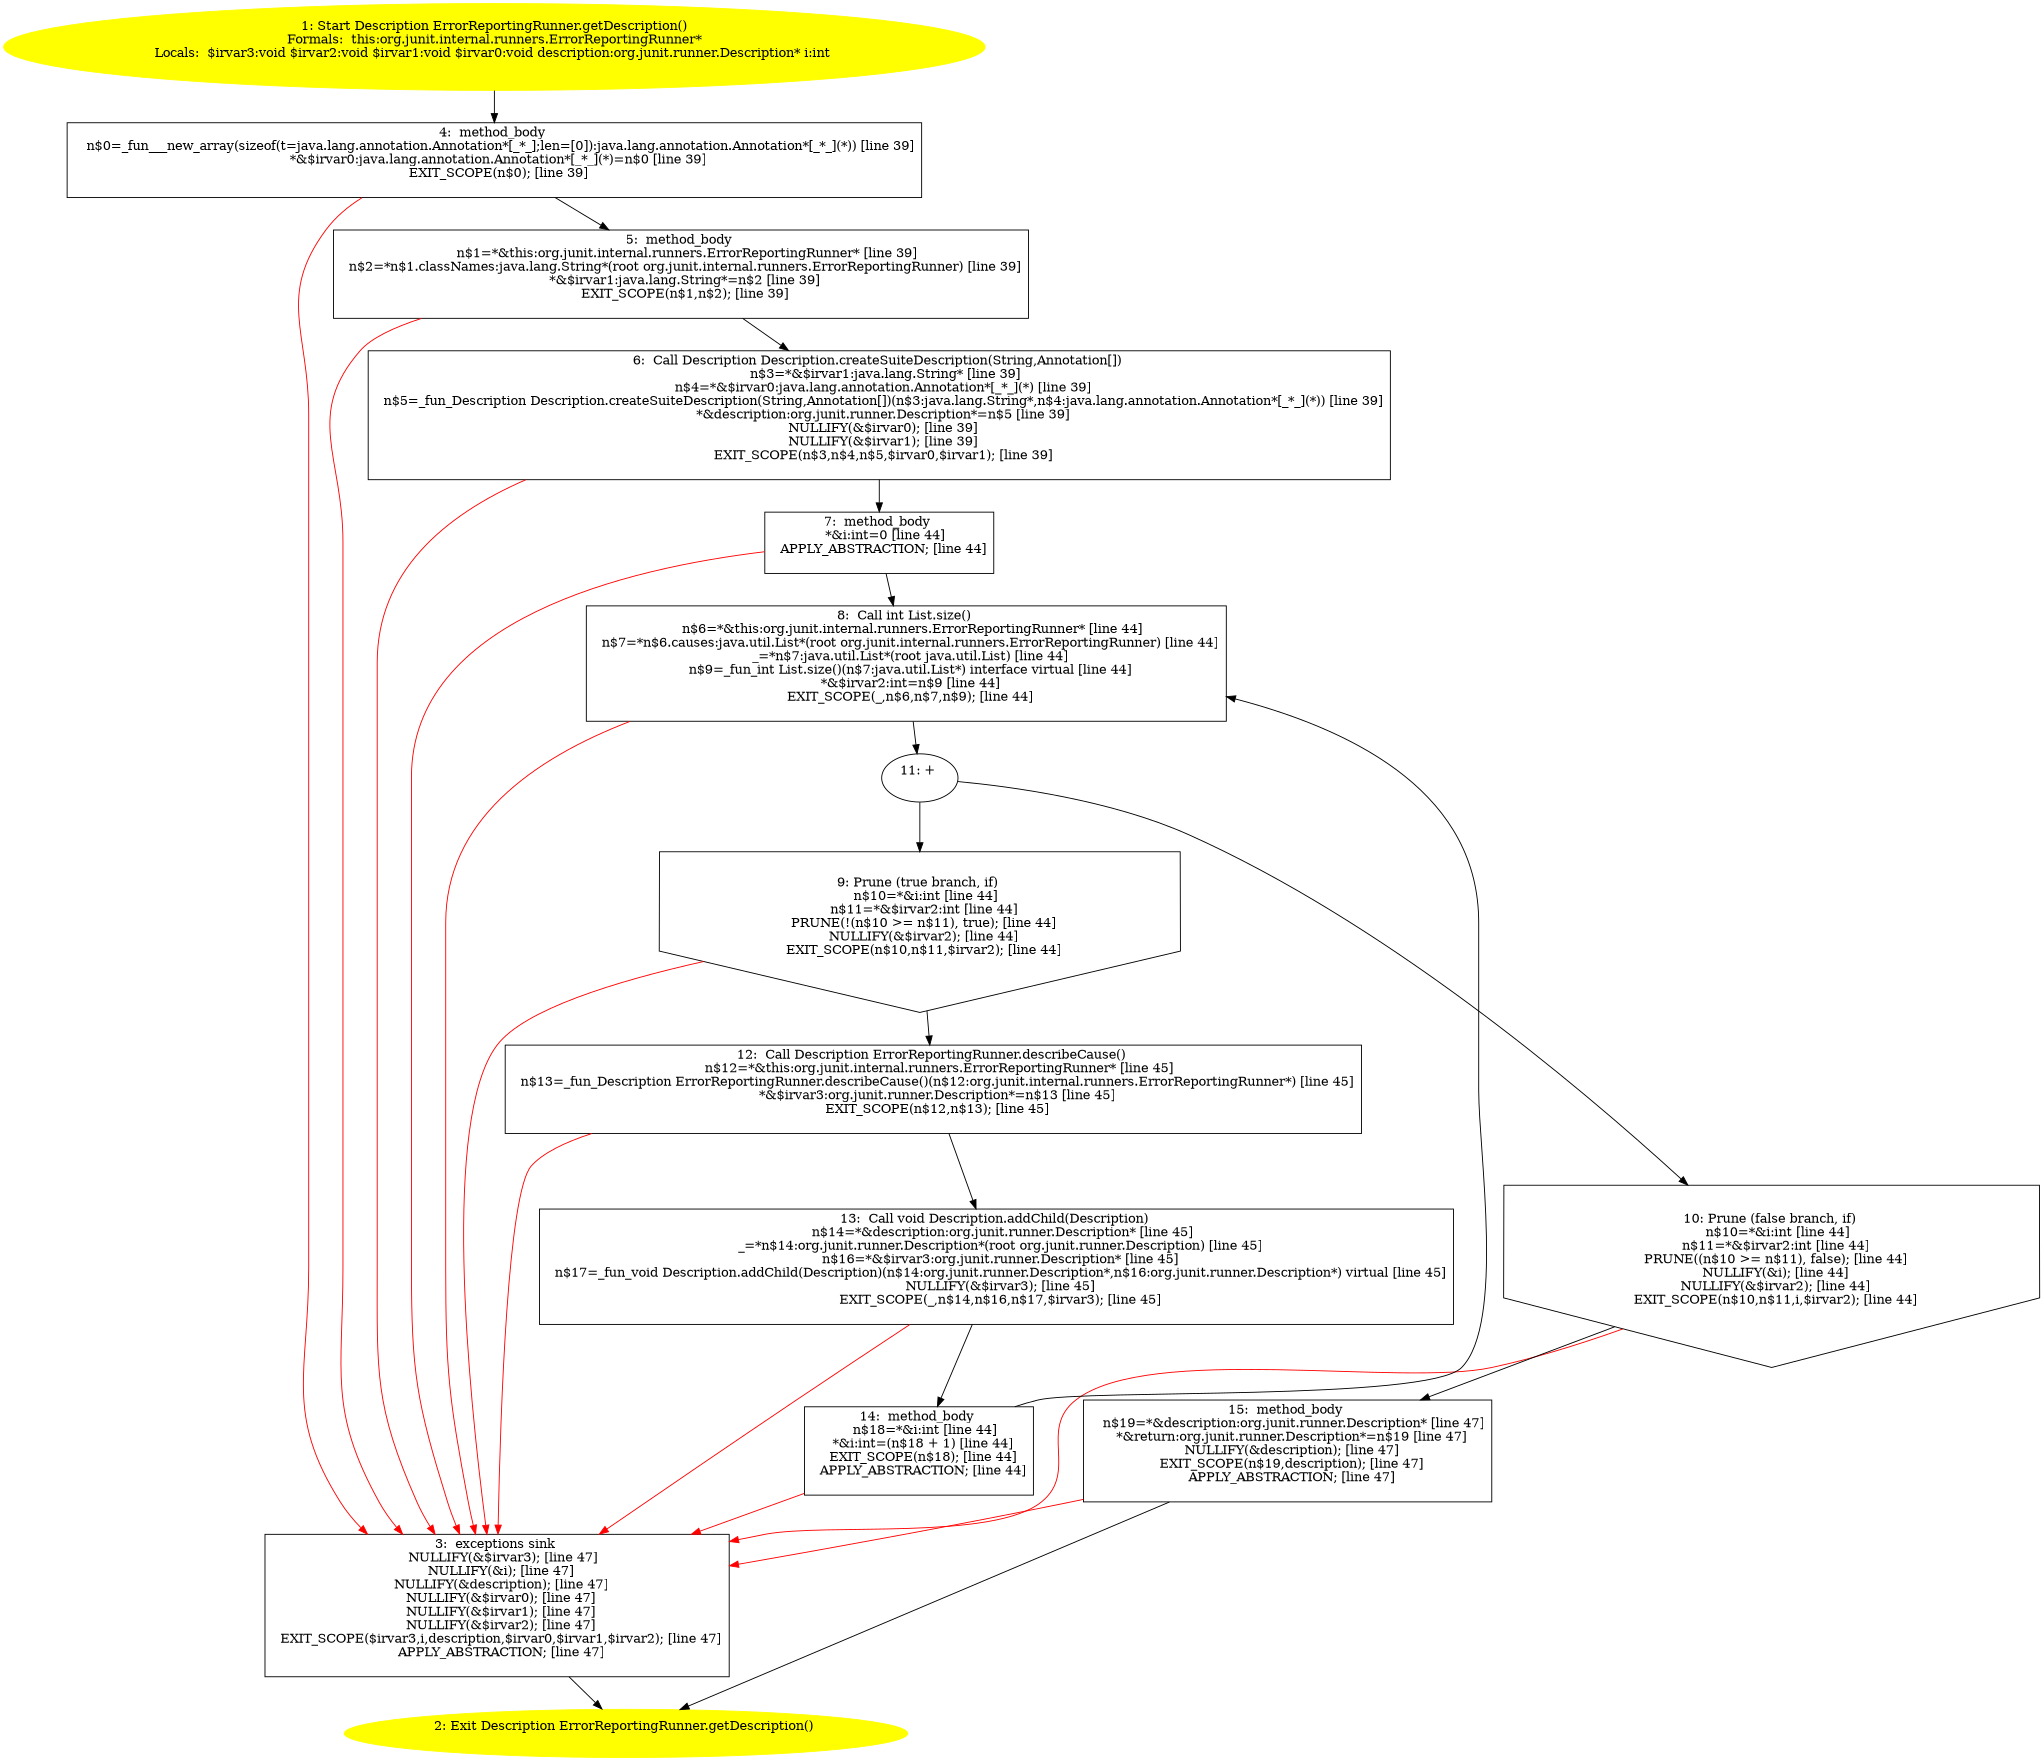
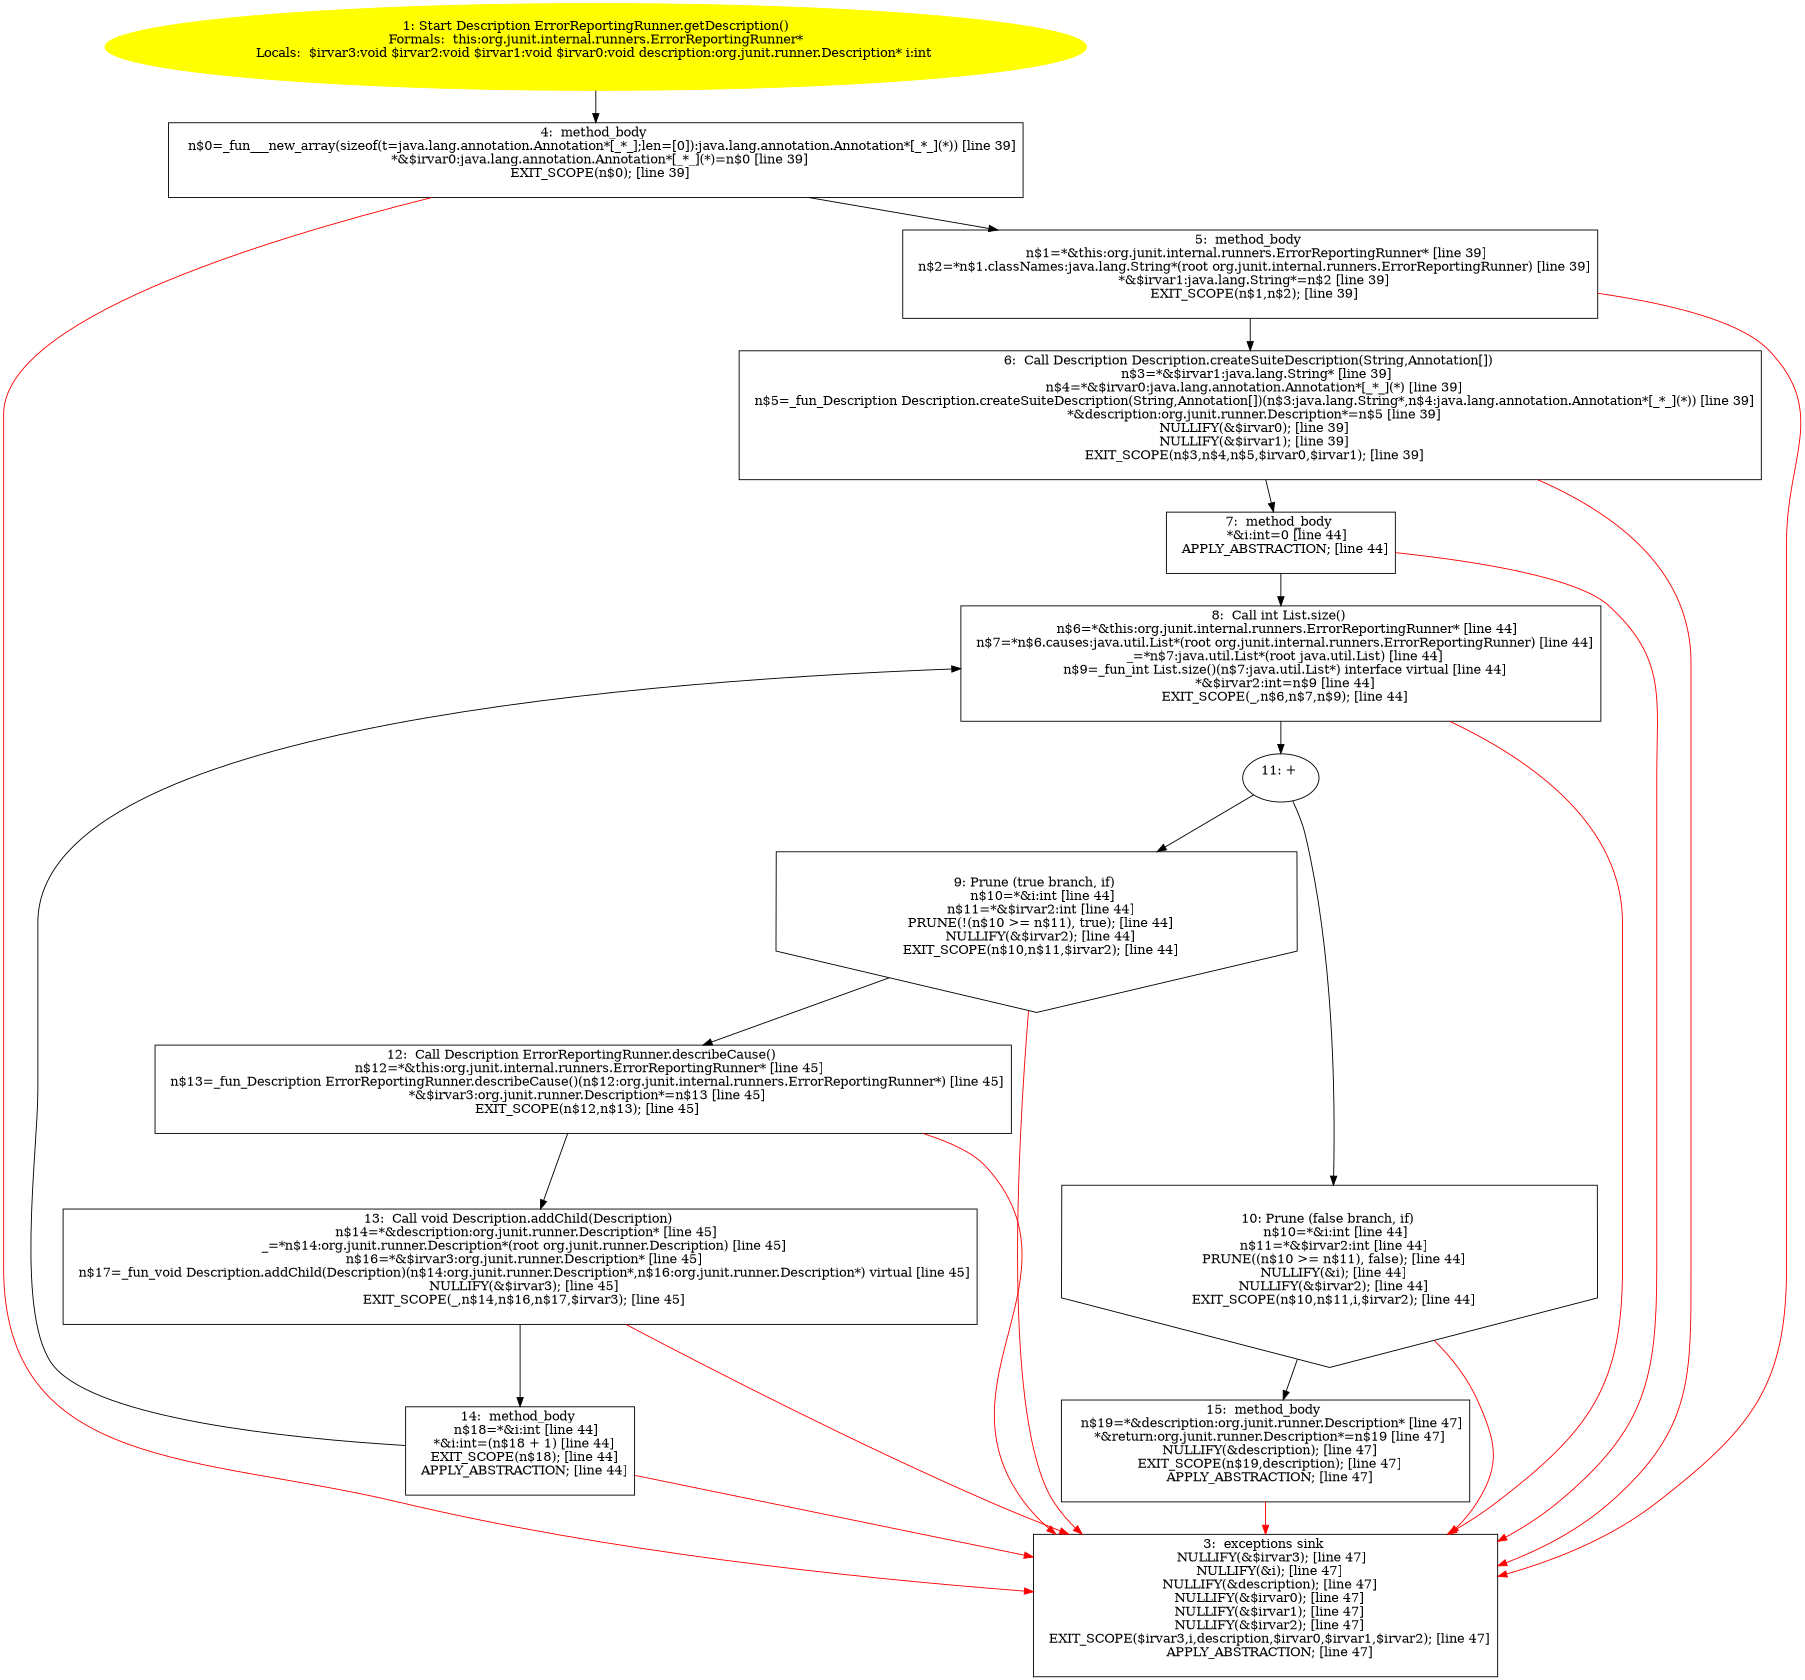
(626, 1733) -> none
